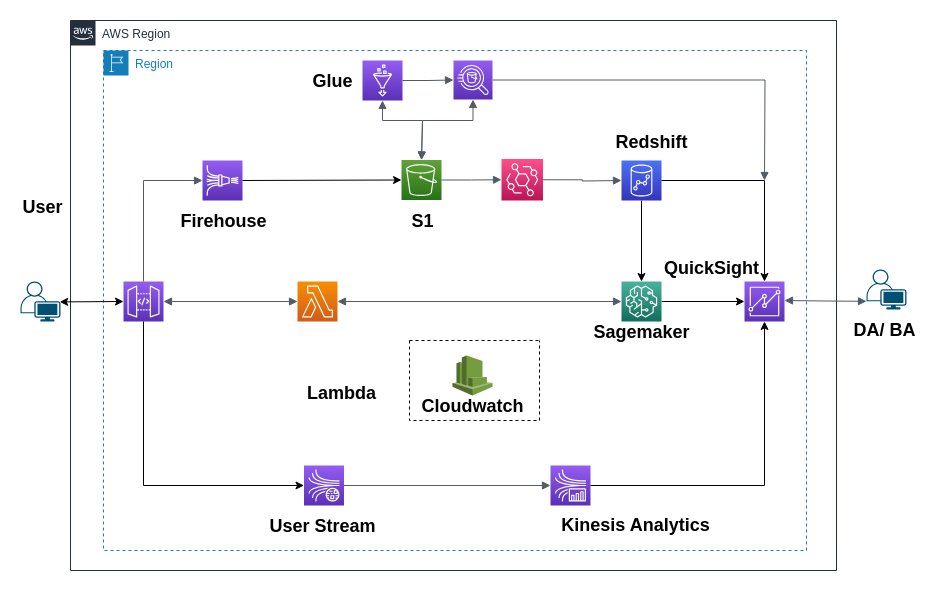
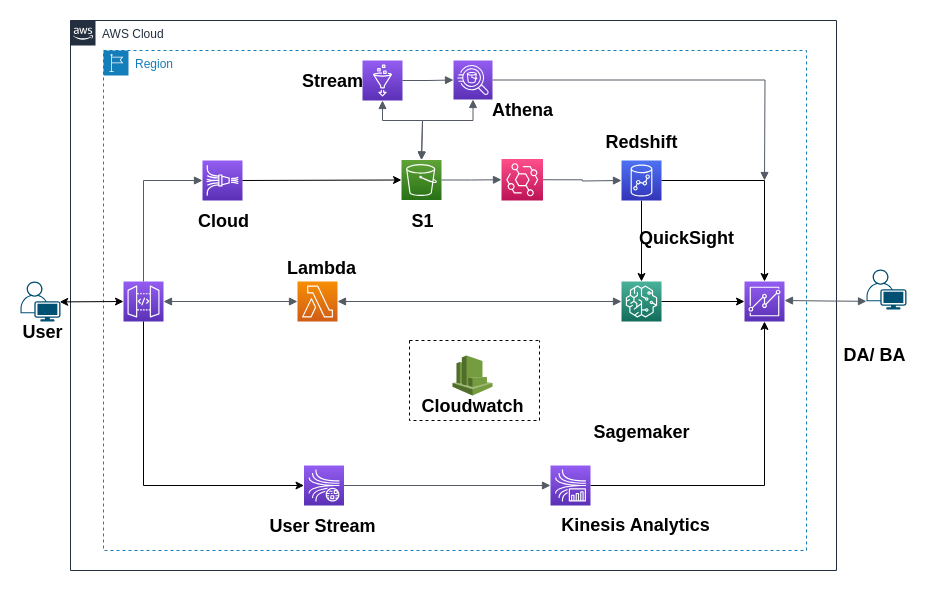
(133, 35) -> (130, 35)
(333, 81) -> (333, 81)
none -> (522, 110)
(652, 142) -> (642, 142)
(43, 207) -> (43, 332)
(224, 221) -> (224, 221)
(712, 268) -> (687, 238)
(885, 330) -> (875, 355)
(642, 332) -> (642, 432)
(342, 393) -> (322, 268)
